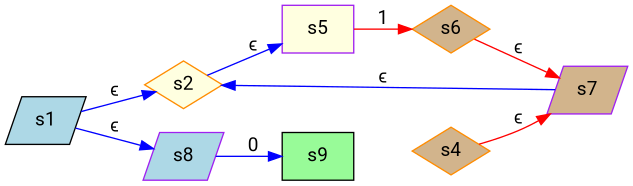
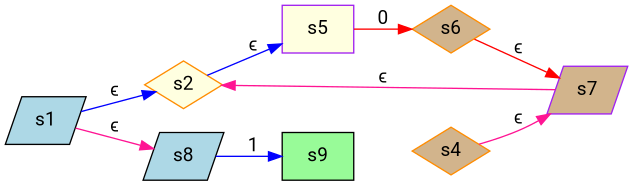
(383, 19) -> (383, 19)
(395, 88) -> (395, 88)
(510, 134) -> (510, 134)
(108, 137) -> (108, 137)
(253, 146) -> (253, 146)
(183, 156) -> (183, 156)
